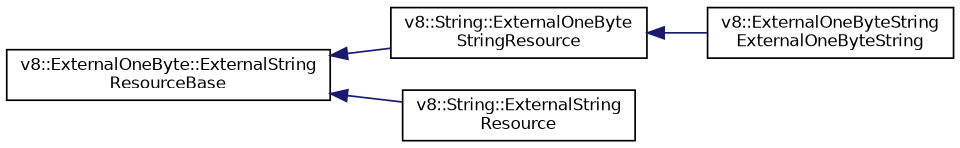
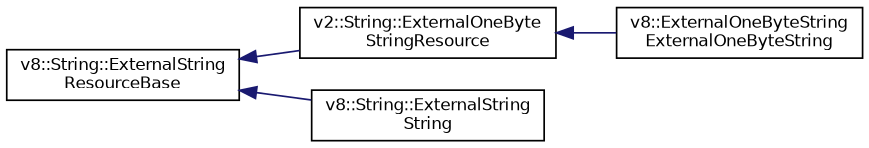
(519, 33) -> (428, 33)
(168, 75) -> (123, 75)
(519, 115) -> (428, 115)
